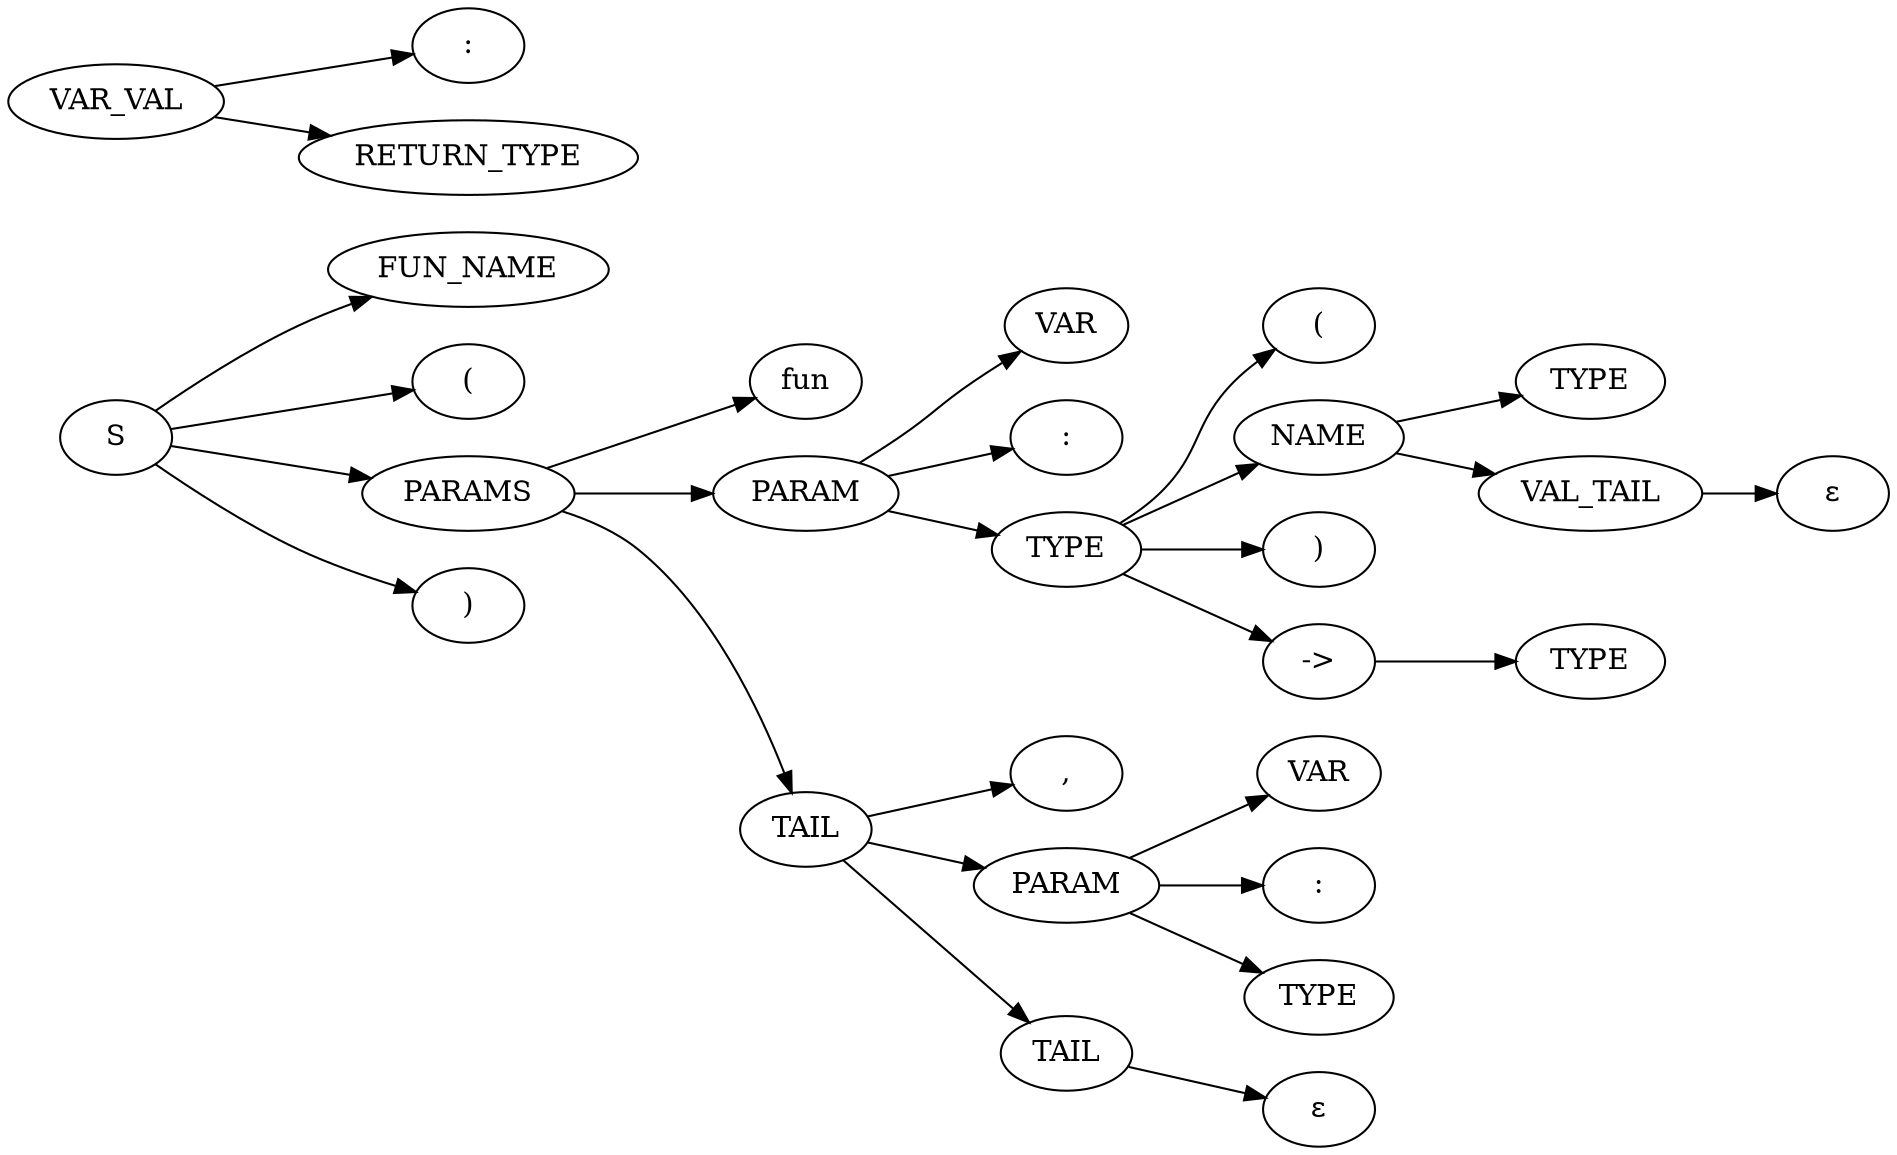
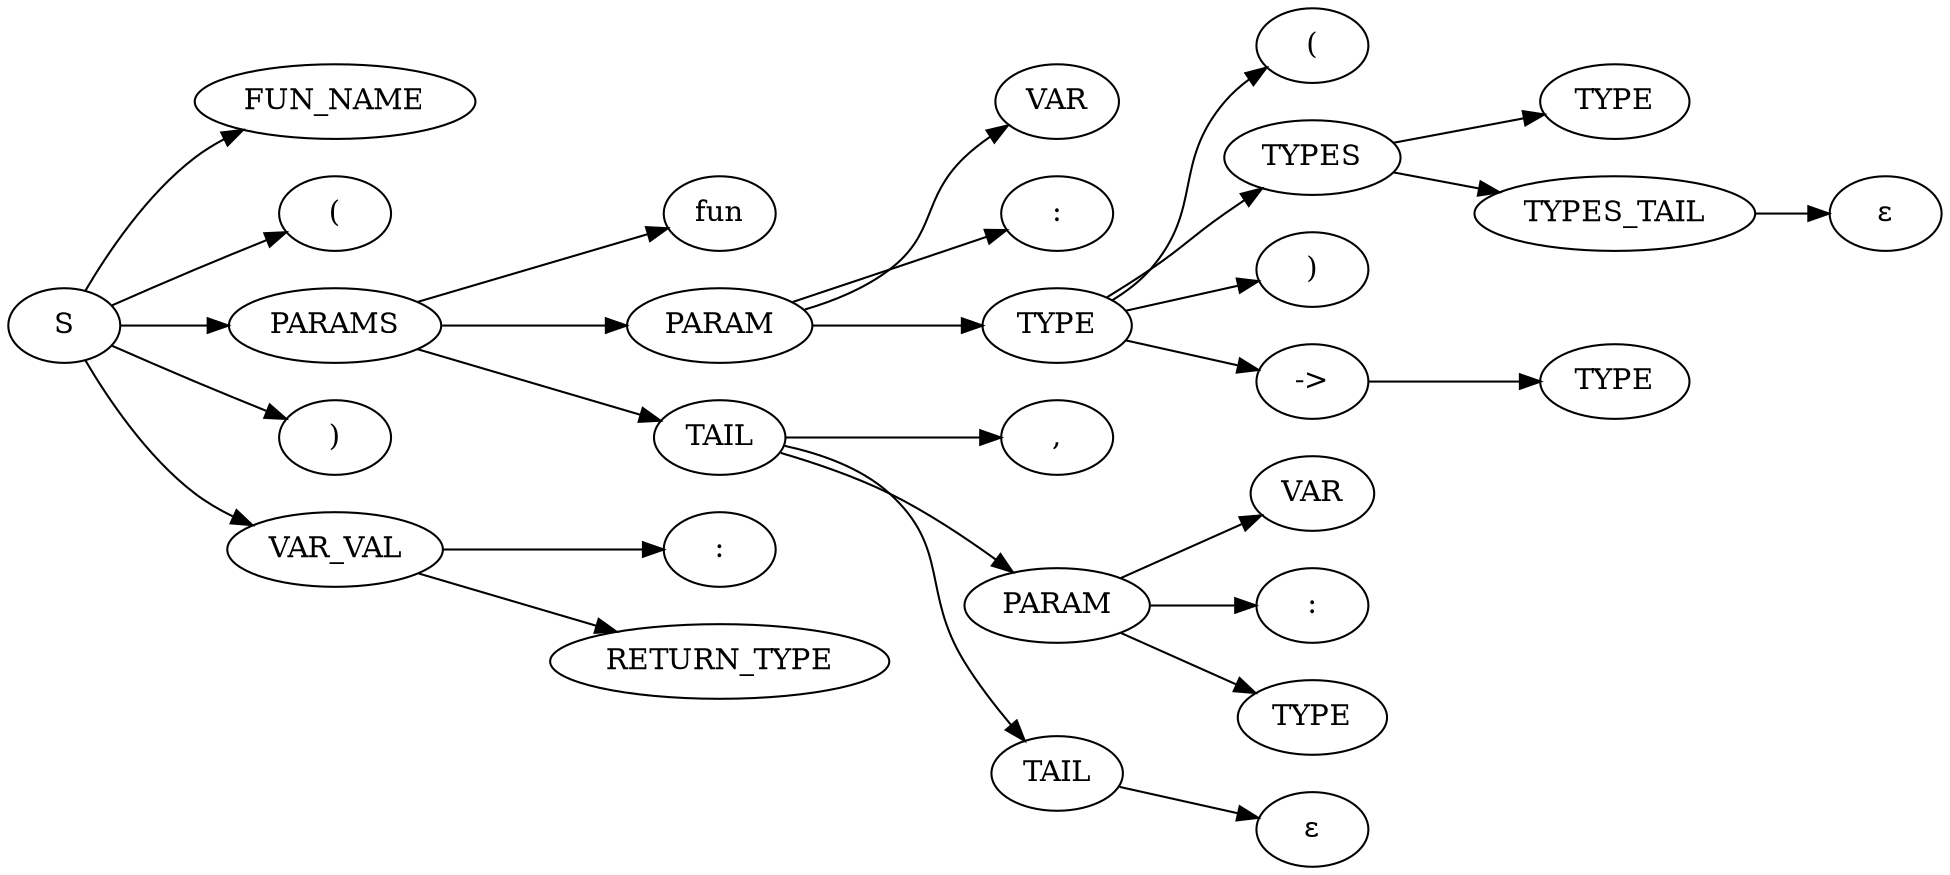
(1319, 438) -> (1312, 158)
none -> (148, 449)
(1590, 494) -> (1615, 214)
